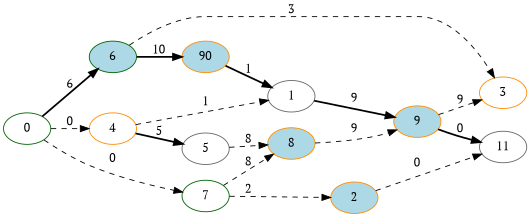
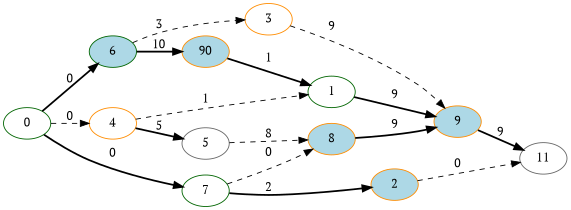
(70, 84) -> (70, 79)
(291, 96) -> (332, 92)
(456, 109) -> (368, 57)
(460, 129) -> (500, 133)
(352, 140) -> (391, 135)
(248, 162) -> (269, 153)
(106, 172) -> (106, 167)
(276, 197) -> (296, 194)
